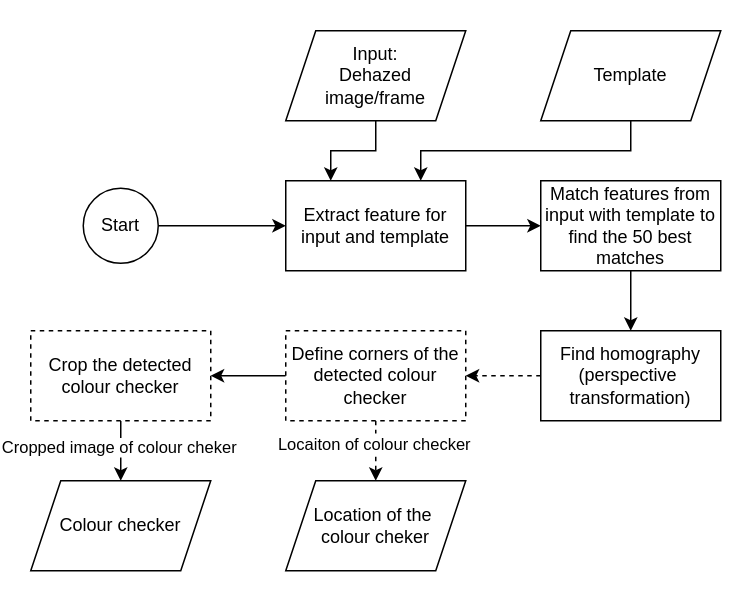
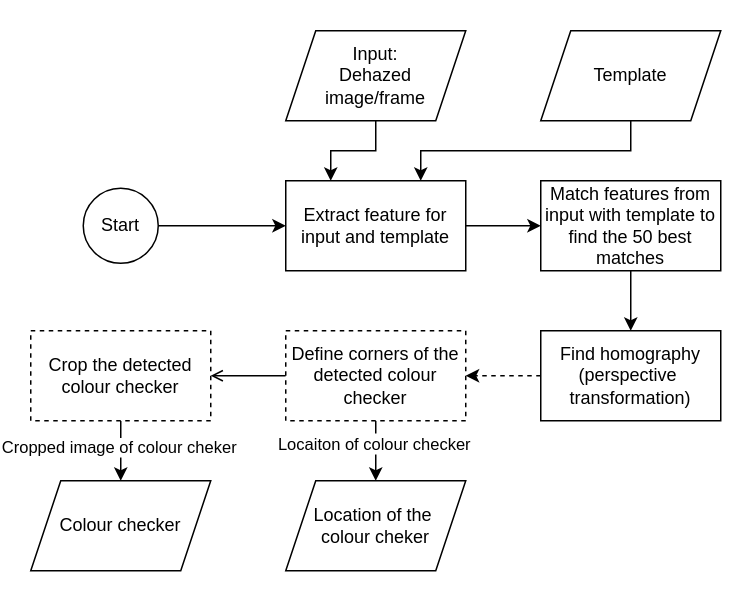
(222, 376) -> (219, 376)
(376, 460) -> (376, 460)
